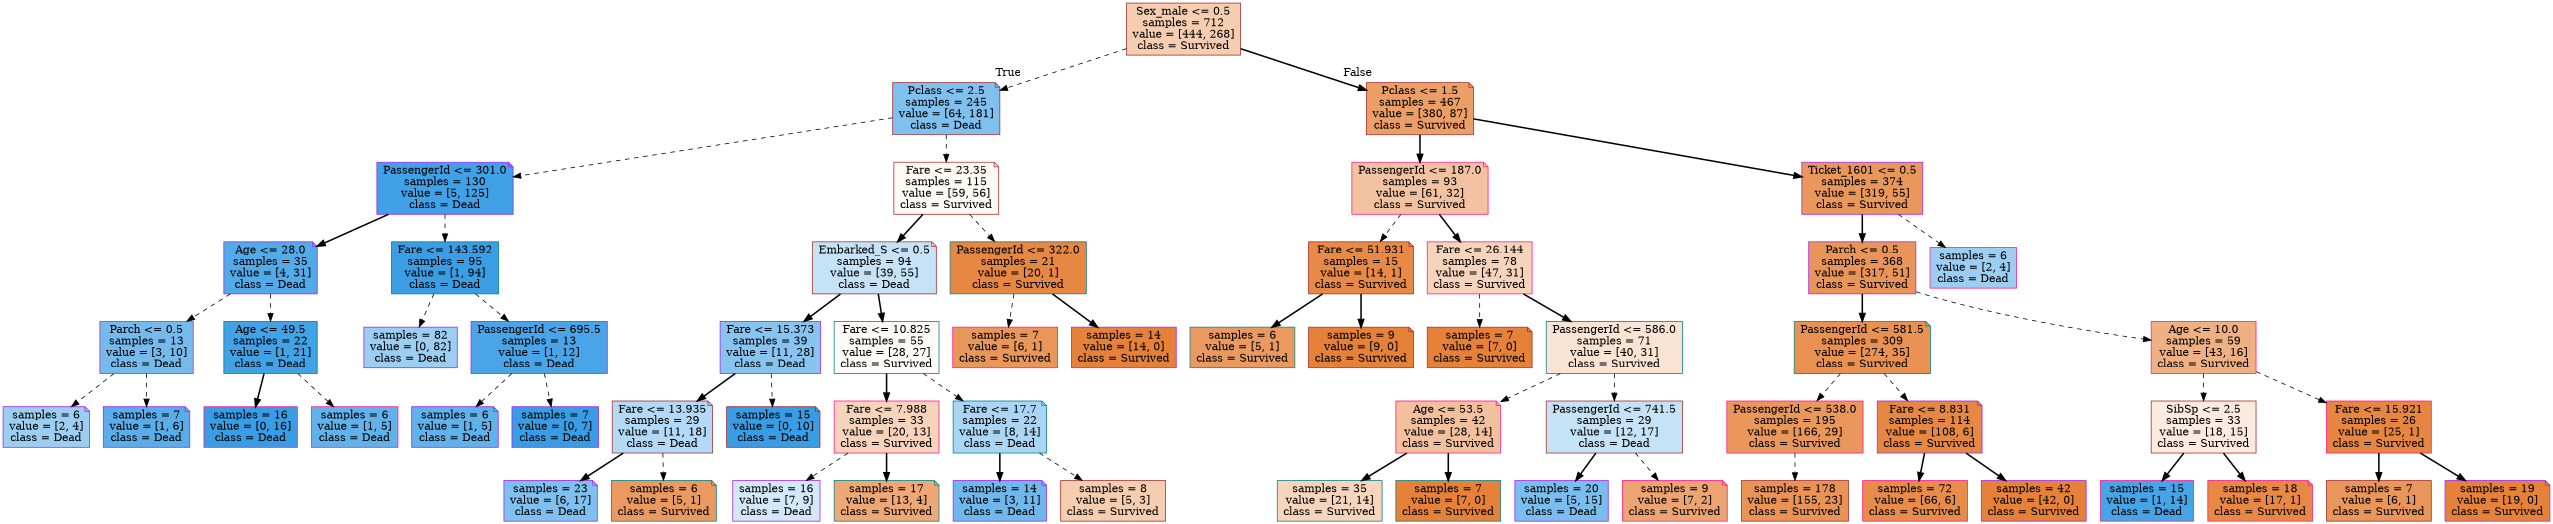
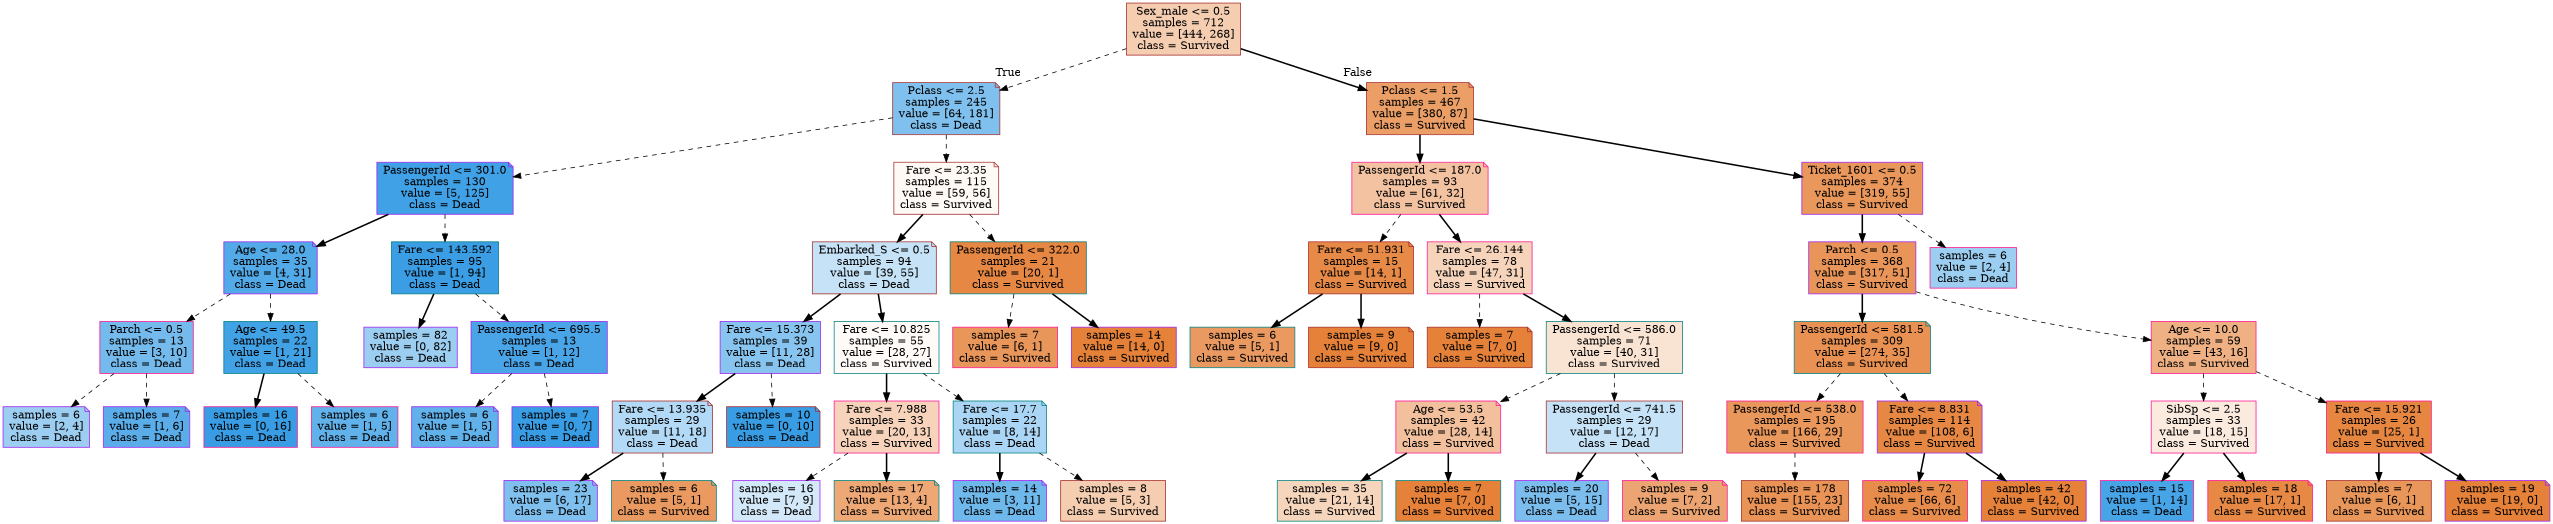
(428, 307) -> (428, 307)
(773, 427) -> (773, 427)
(2204, 427) -> (2204, 427)
